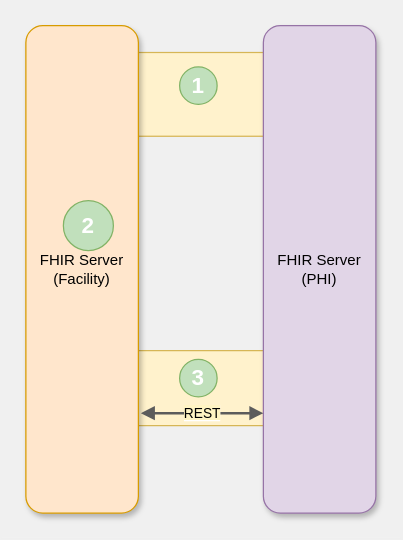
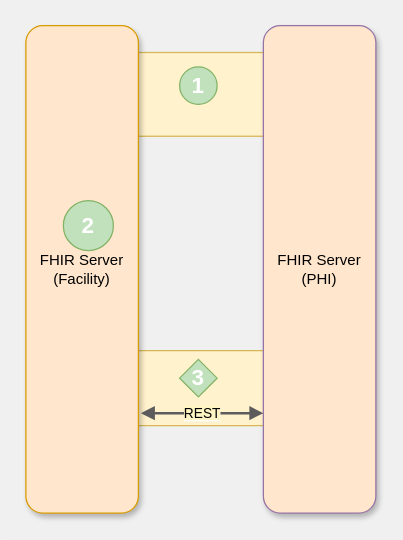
(319, 269) -> (319, 269)
(198, 378) -> (198, 378)
